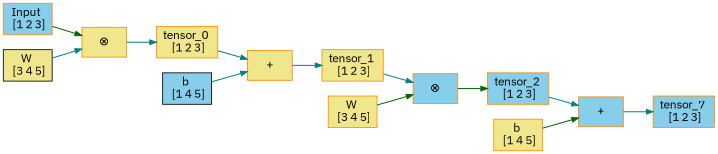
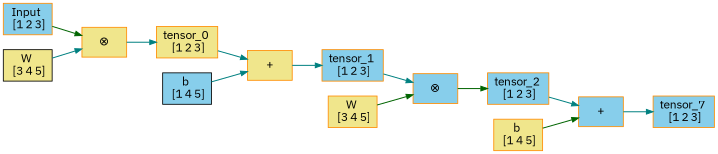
(353, 65) -> (353, 65)
